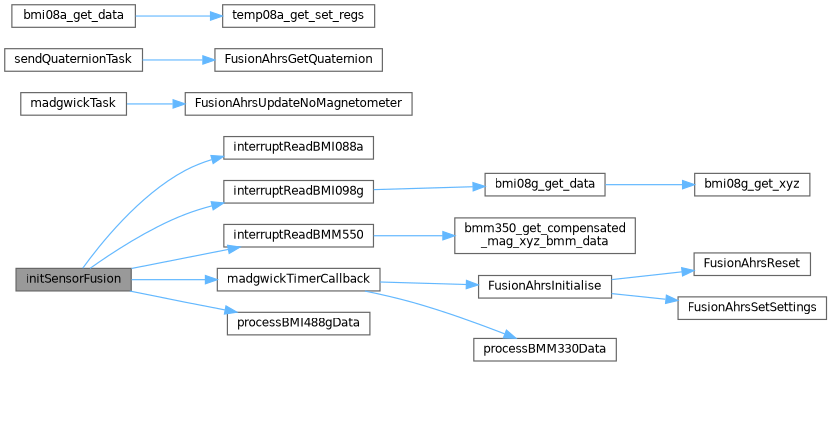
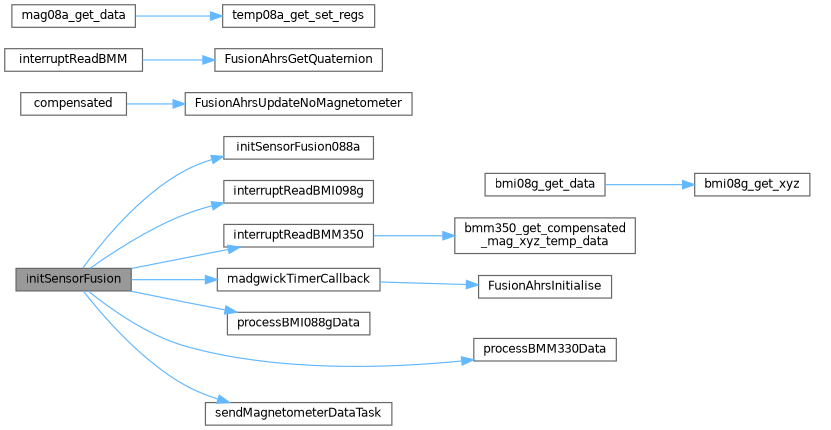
(74, 16) -> (74, 16)
(74, 60) -> (74, 60)
(74, 104) -> (74, 104)
(299, 148) -> (299, 148)
(423, 188) -> none
(299, 236) -> (299, 236)
(545, 236) -> (545, 236)
(752, 264) -> none
(752, 308) -> none
(436, 309) -> (267, 361)
(299, 324) -> (299, 324)
none -> (299, 414)
